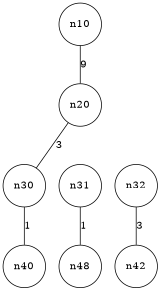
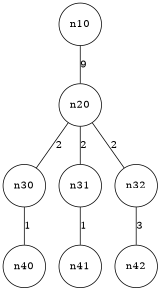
(59, 145) -> (59, 145)
none -> (80, 145)
none -> (108, 145)
(80, 266) -> (80, 266)
